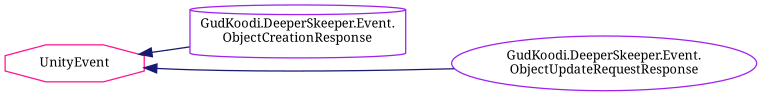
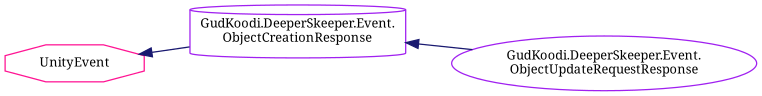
(306, 71) -> (445, 47)
